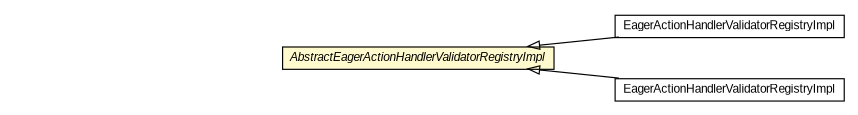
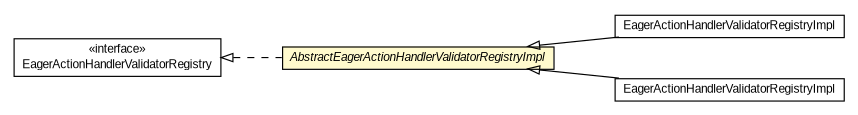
none -> (117, 58)
